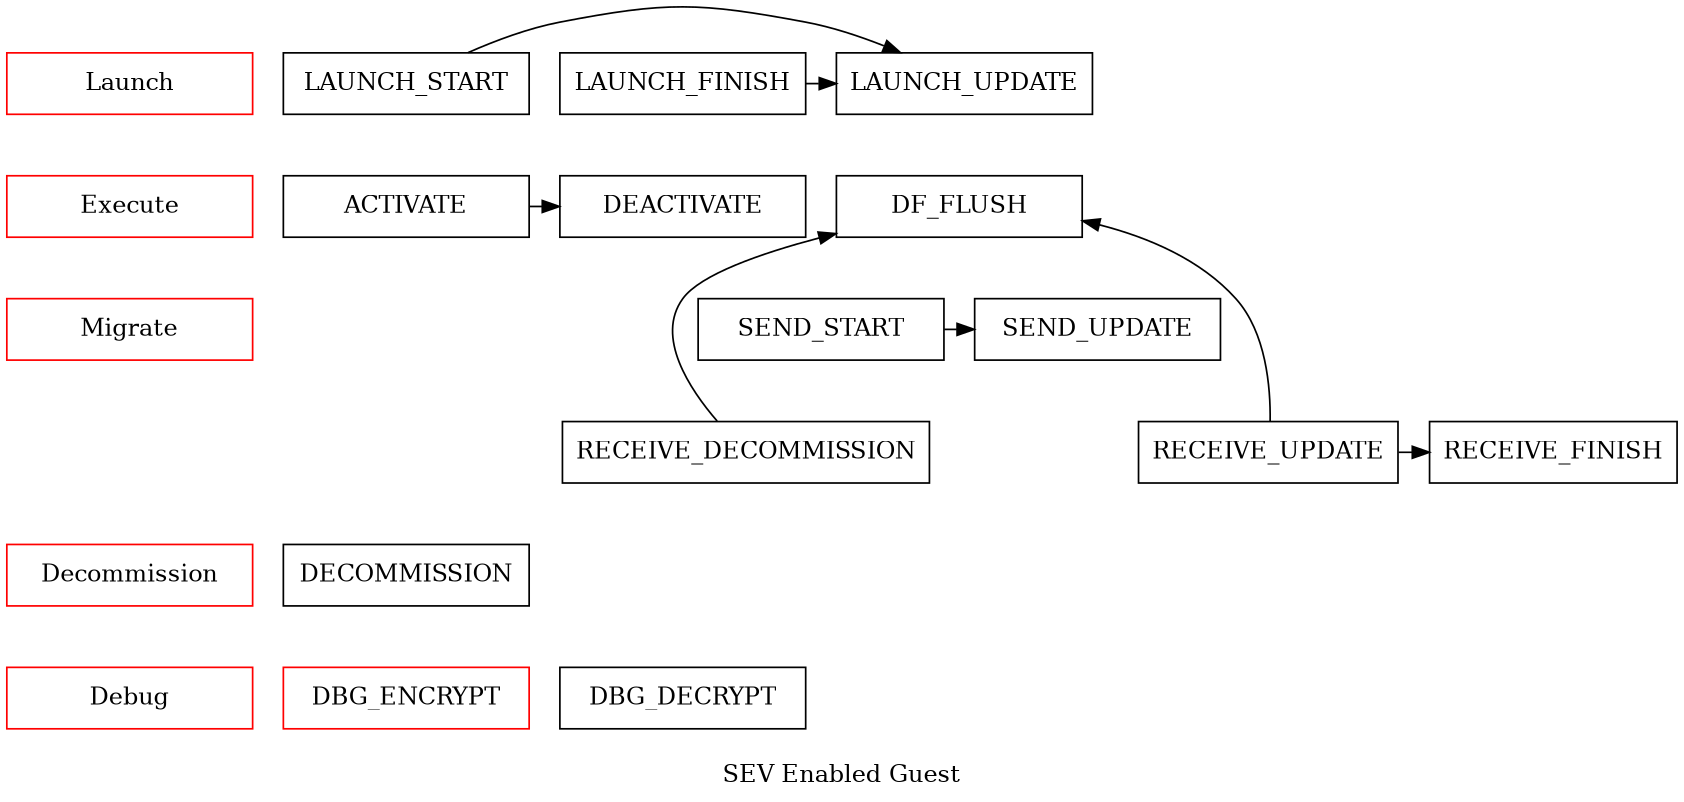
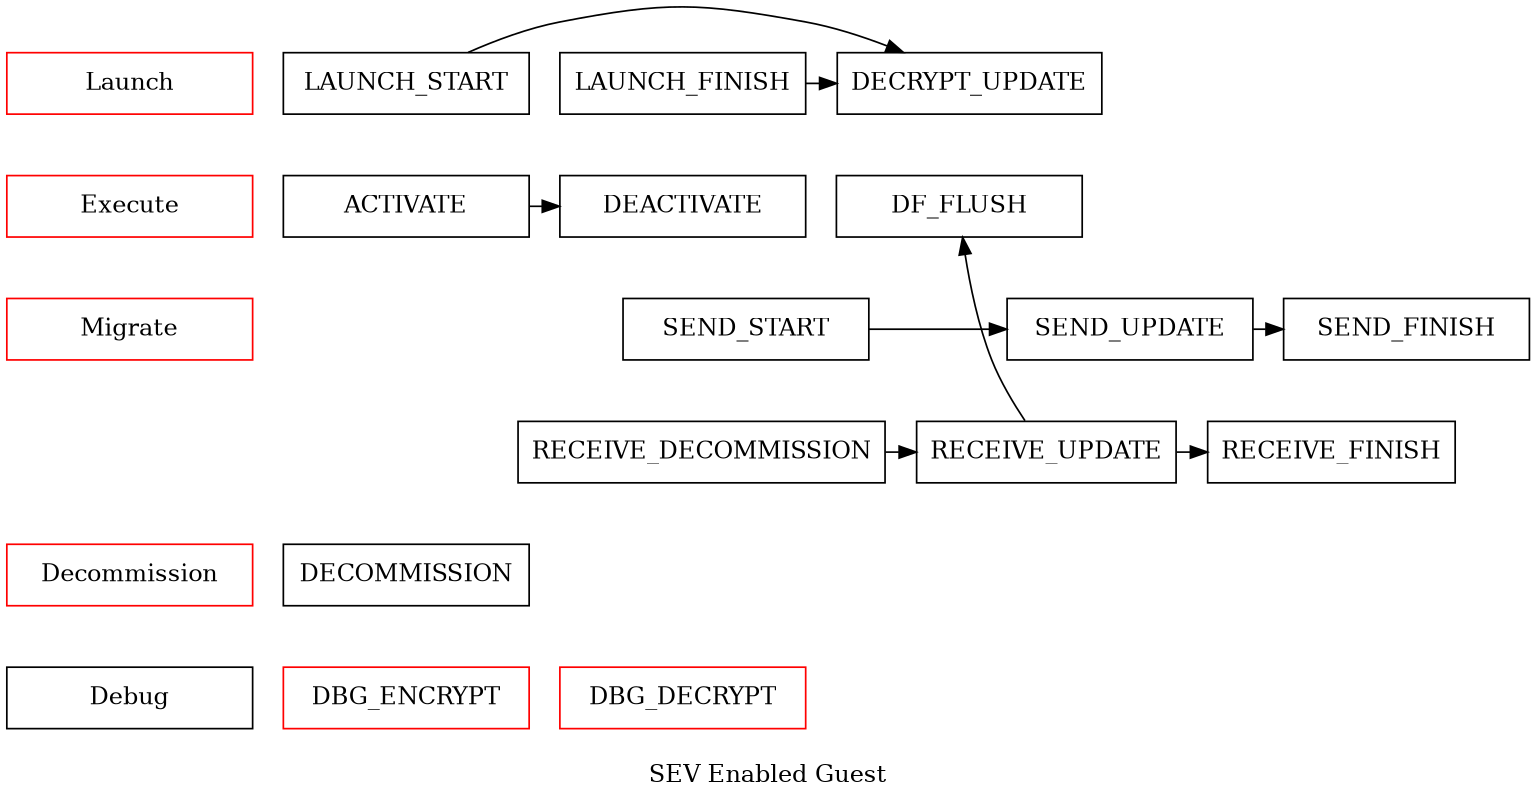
(964, 84) -> (970, 83)
(688, 293) -> (892, 452)
none -> (1407, 329)
(130, 698) -> (130, 698)
(683, 698) -> (683, 698)
